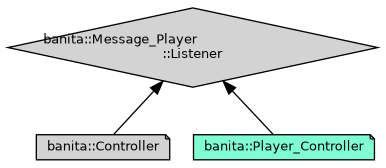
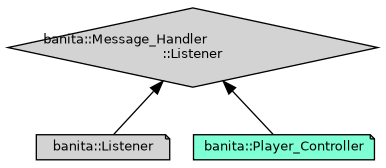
(193, 48) -> (193, 48)
(103, 147) -> (103, 147)
